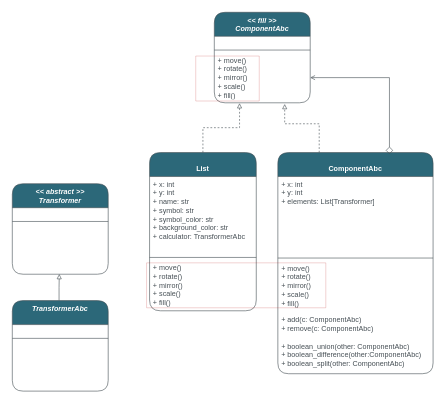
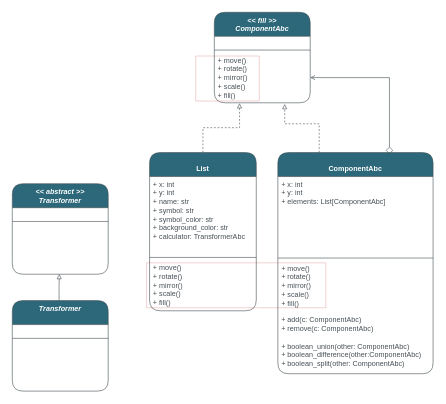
(335, 194) -> (338, 194)
(60, 309) -> (60, 309)
